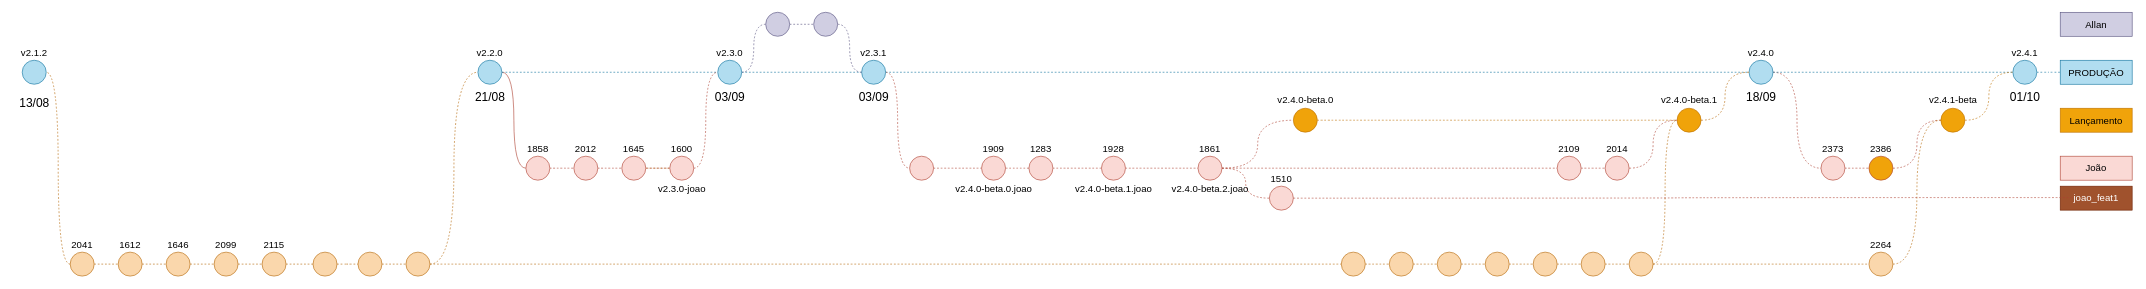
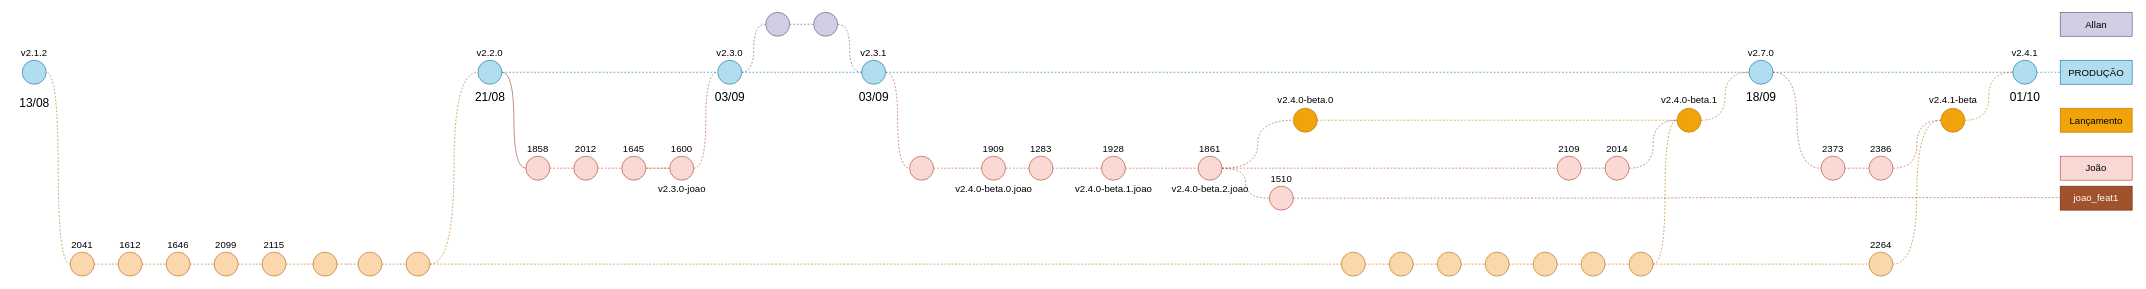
(1761, 47) -> (1761, 47)
(1881, 168) -> (1881, 168)
